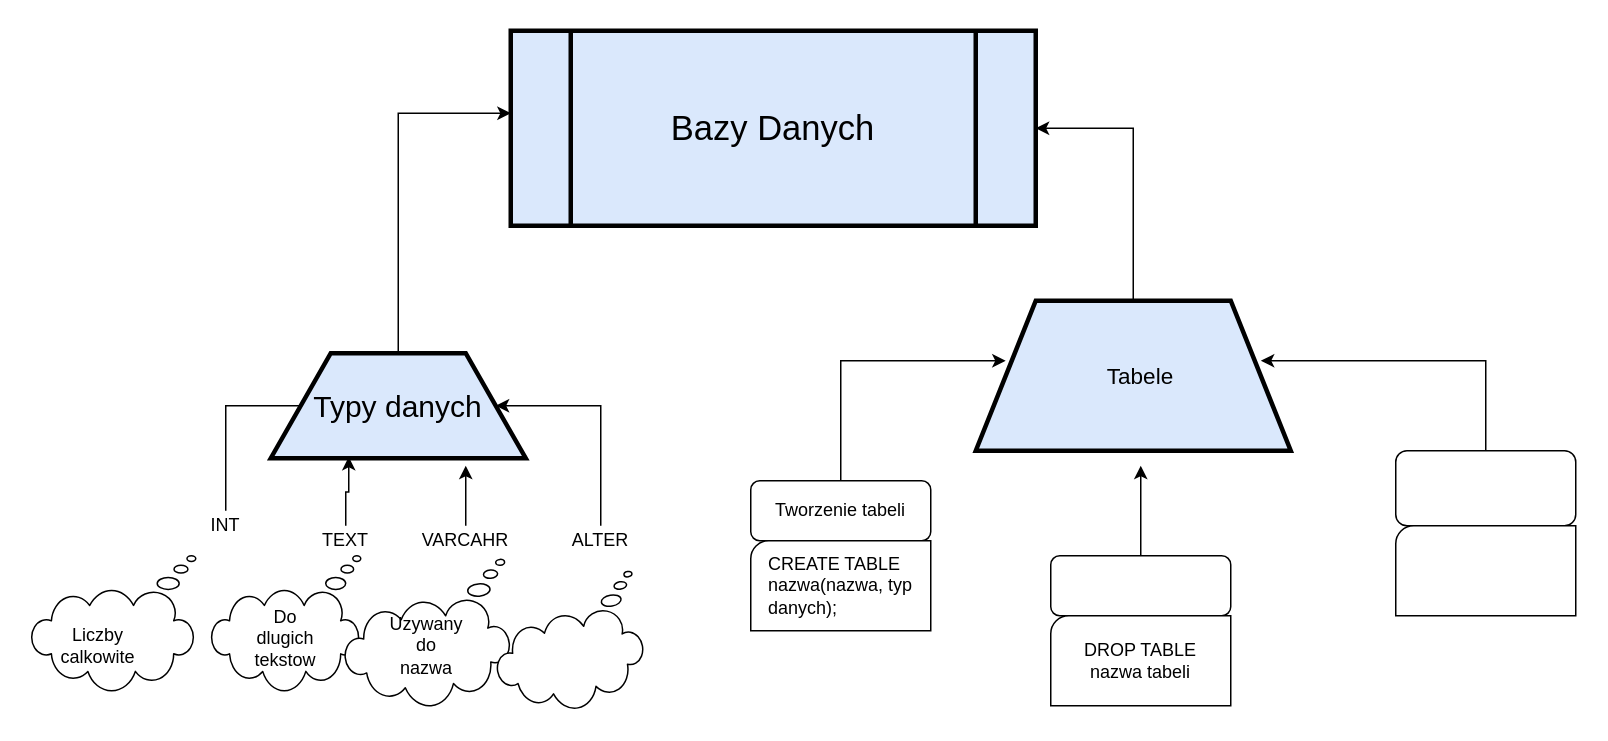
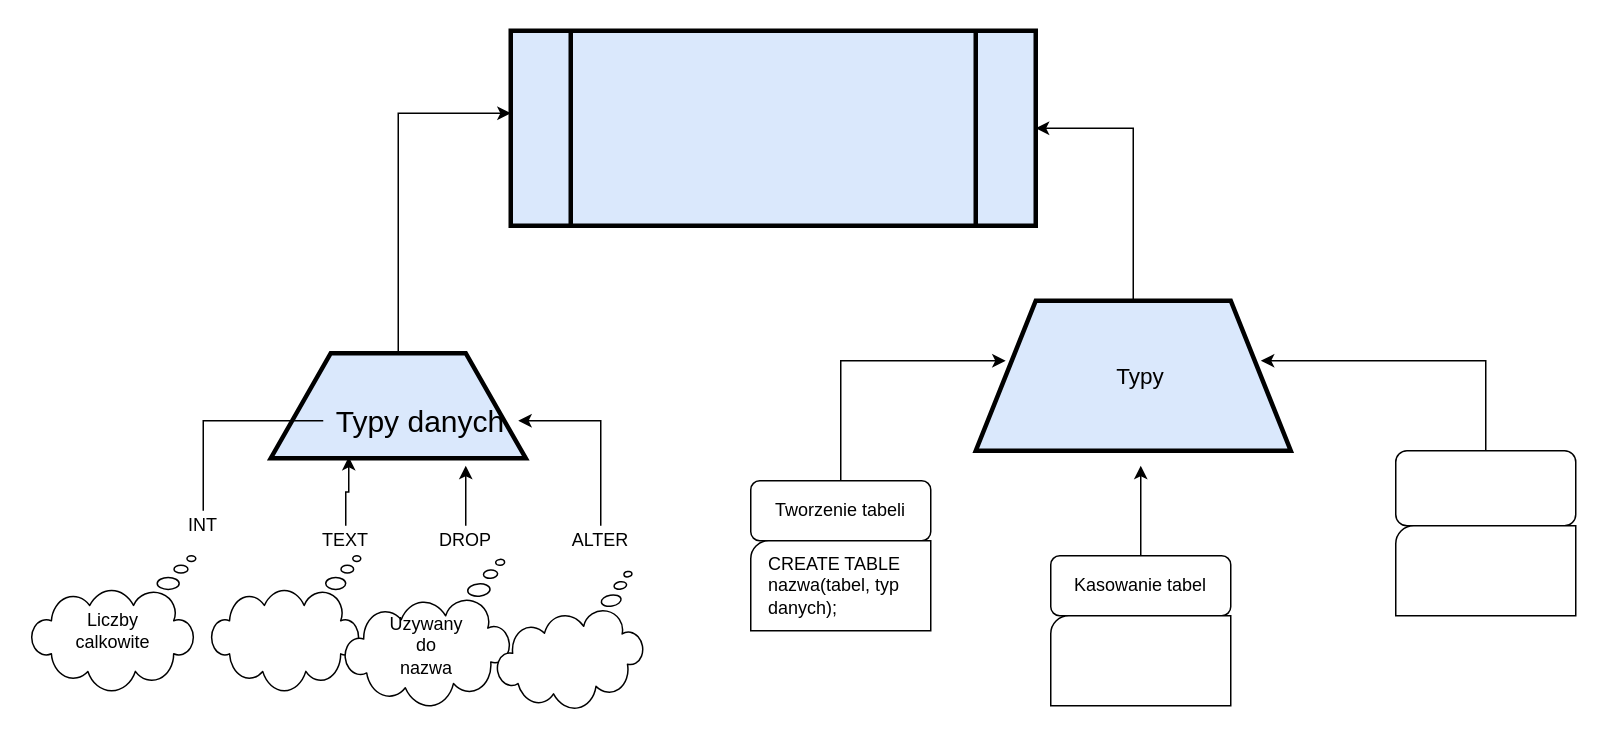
(773, 128) -> none
(1141, 376) -> (1141, 376)
(398, 406) -> (421, 421)
(226, 526) -> (203, 526)
(466, 541) -> (466, 541)
(857, 586) -> (857, 586)
none -> (1141, 586)
(286, 638) -> none
(98, 646) -> (113, 631)
(1141, 661) -> none
